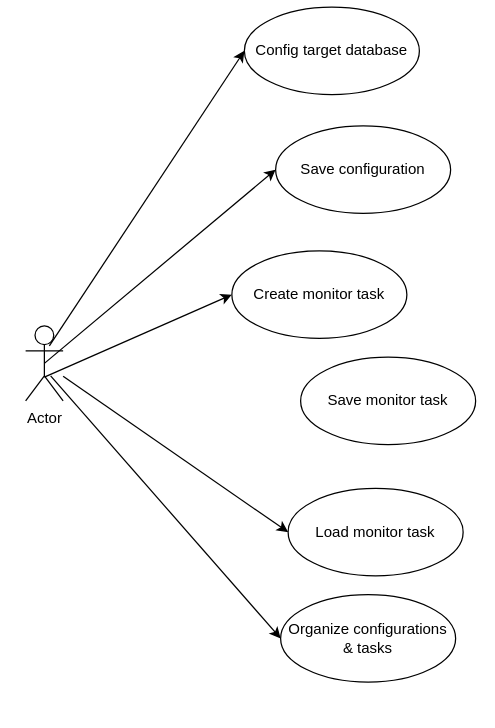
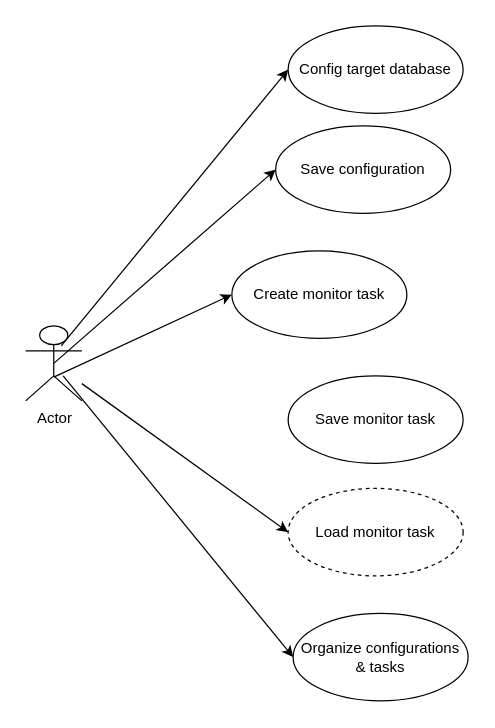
(332, 51) -> (376, 69)
(44, 363) -> (54, 363)
(388, 401) -> (376, 419)
(376, 532) -> (376, 532)
(368, 638) -> (381, 657)
